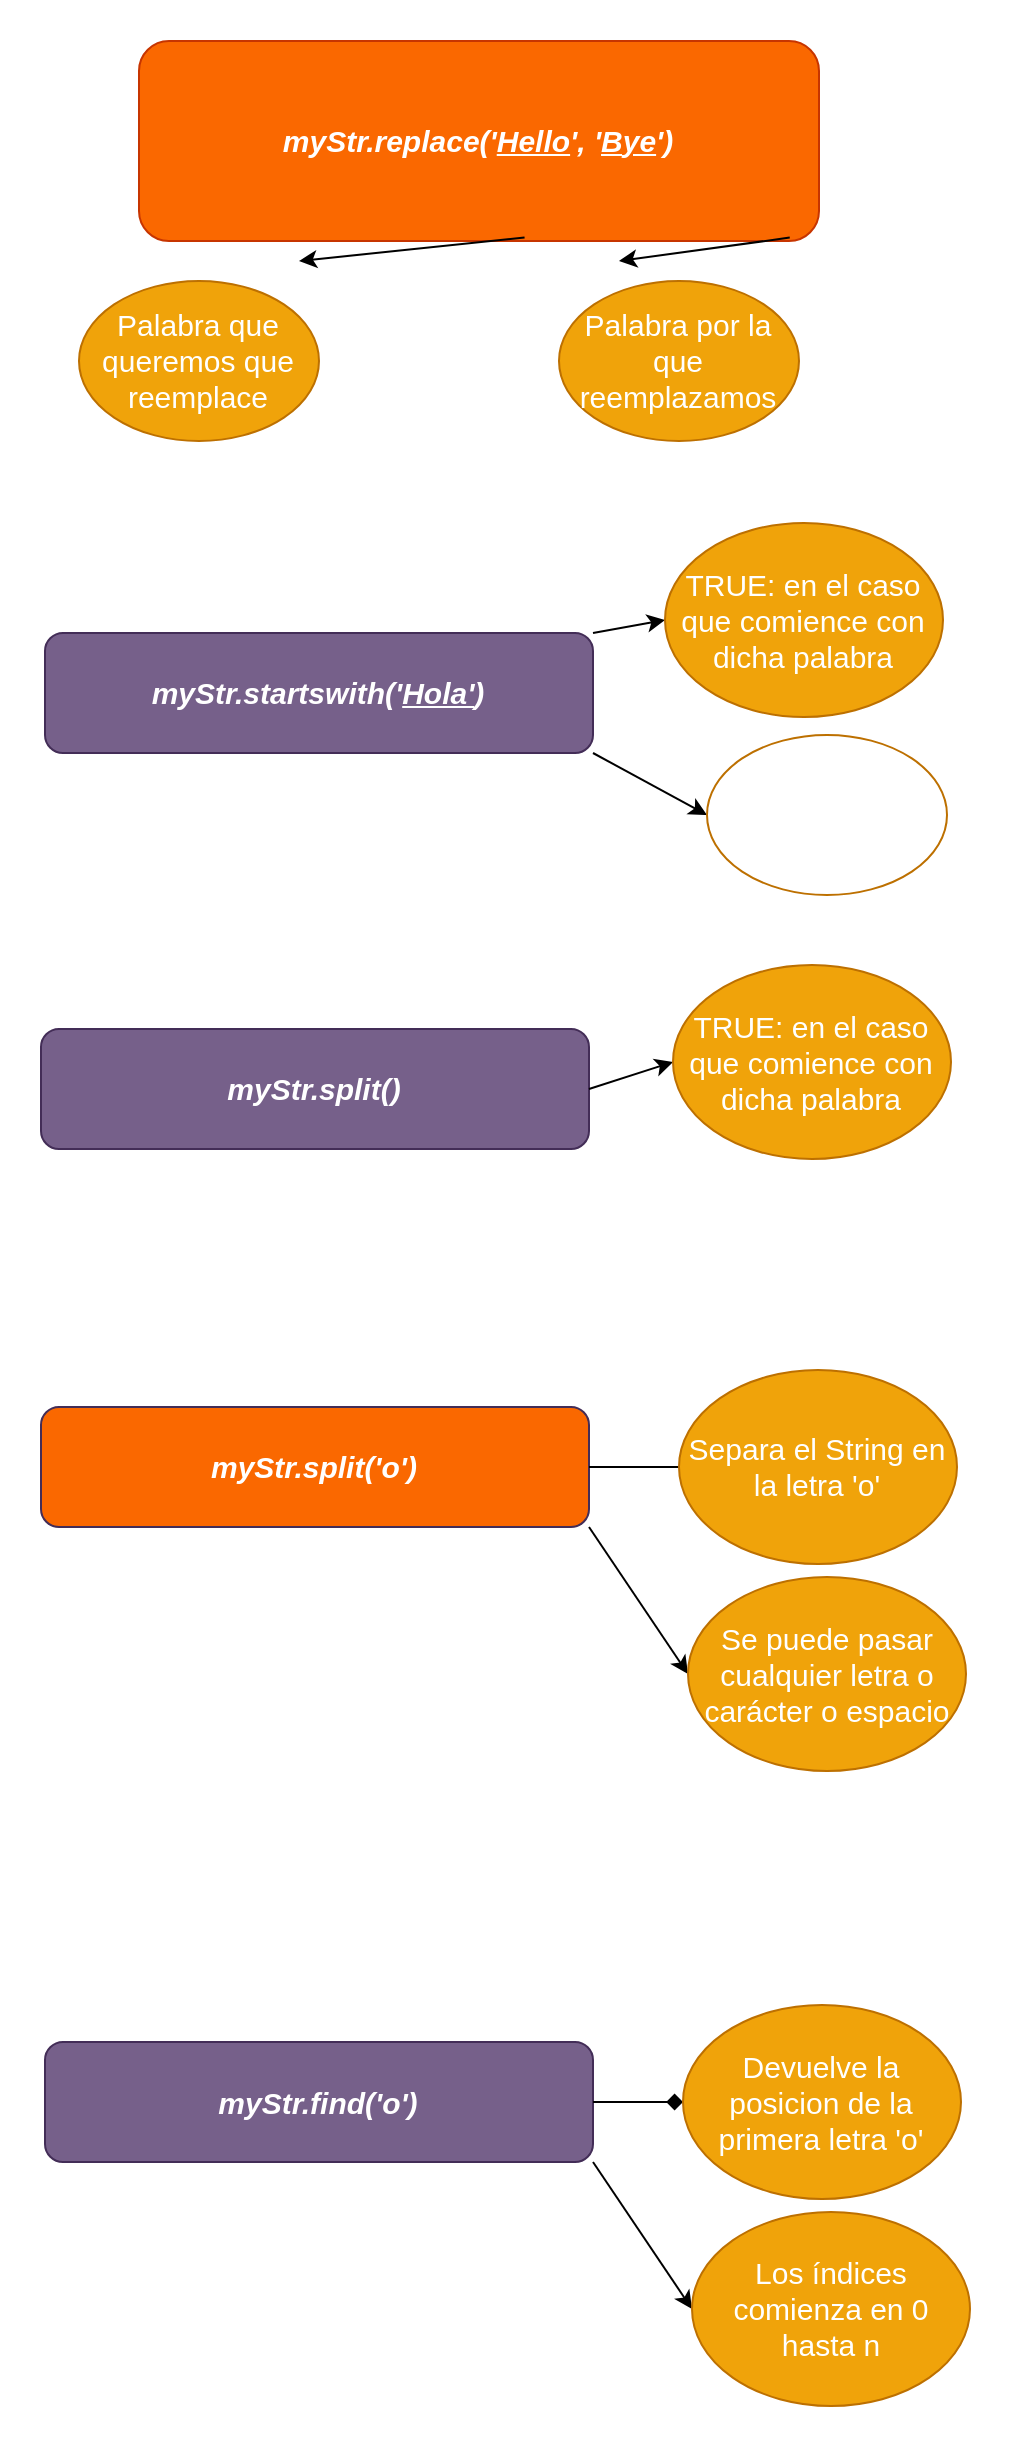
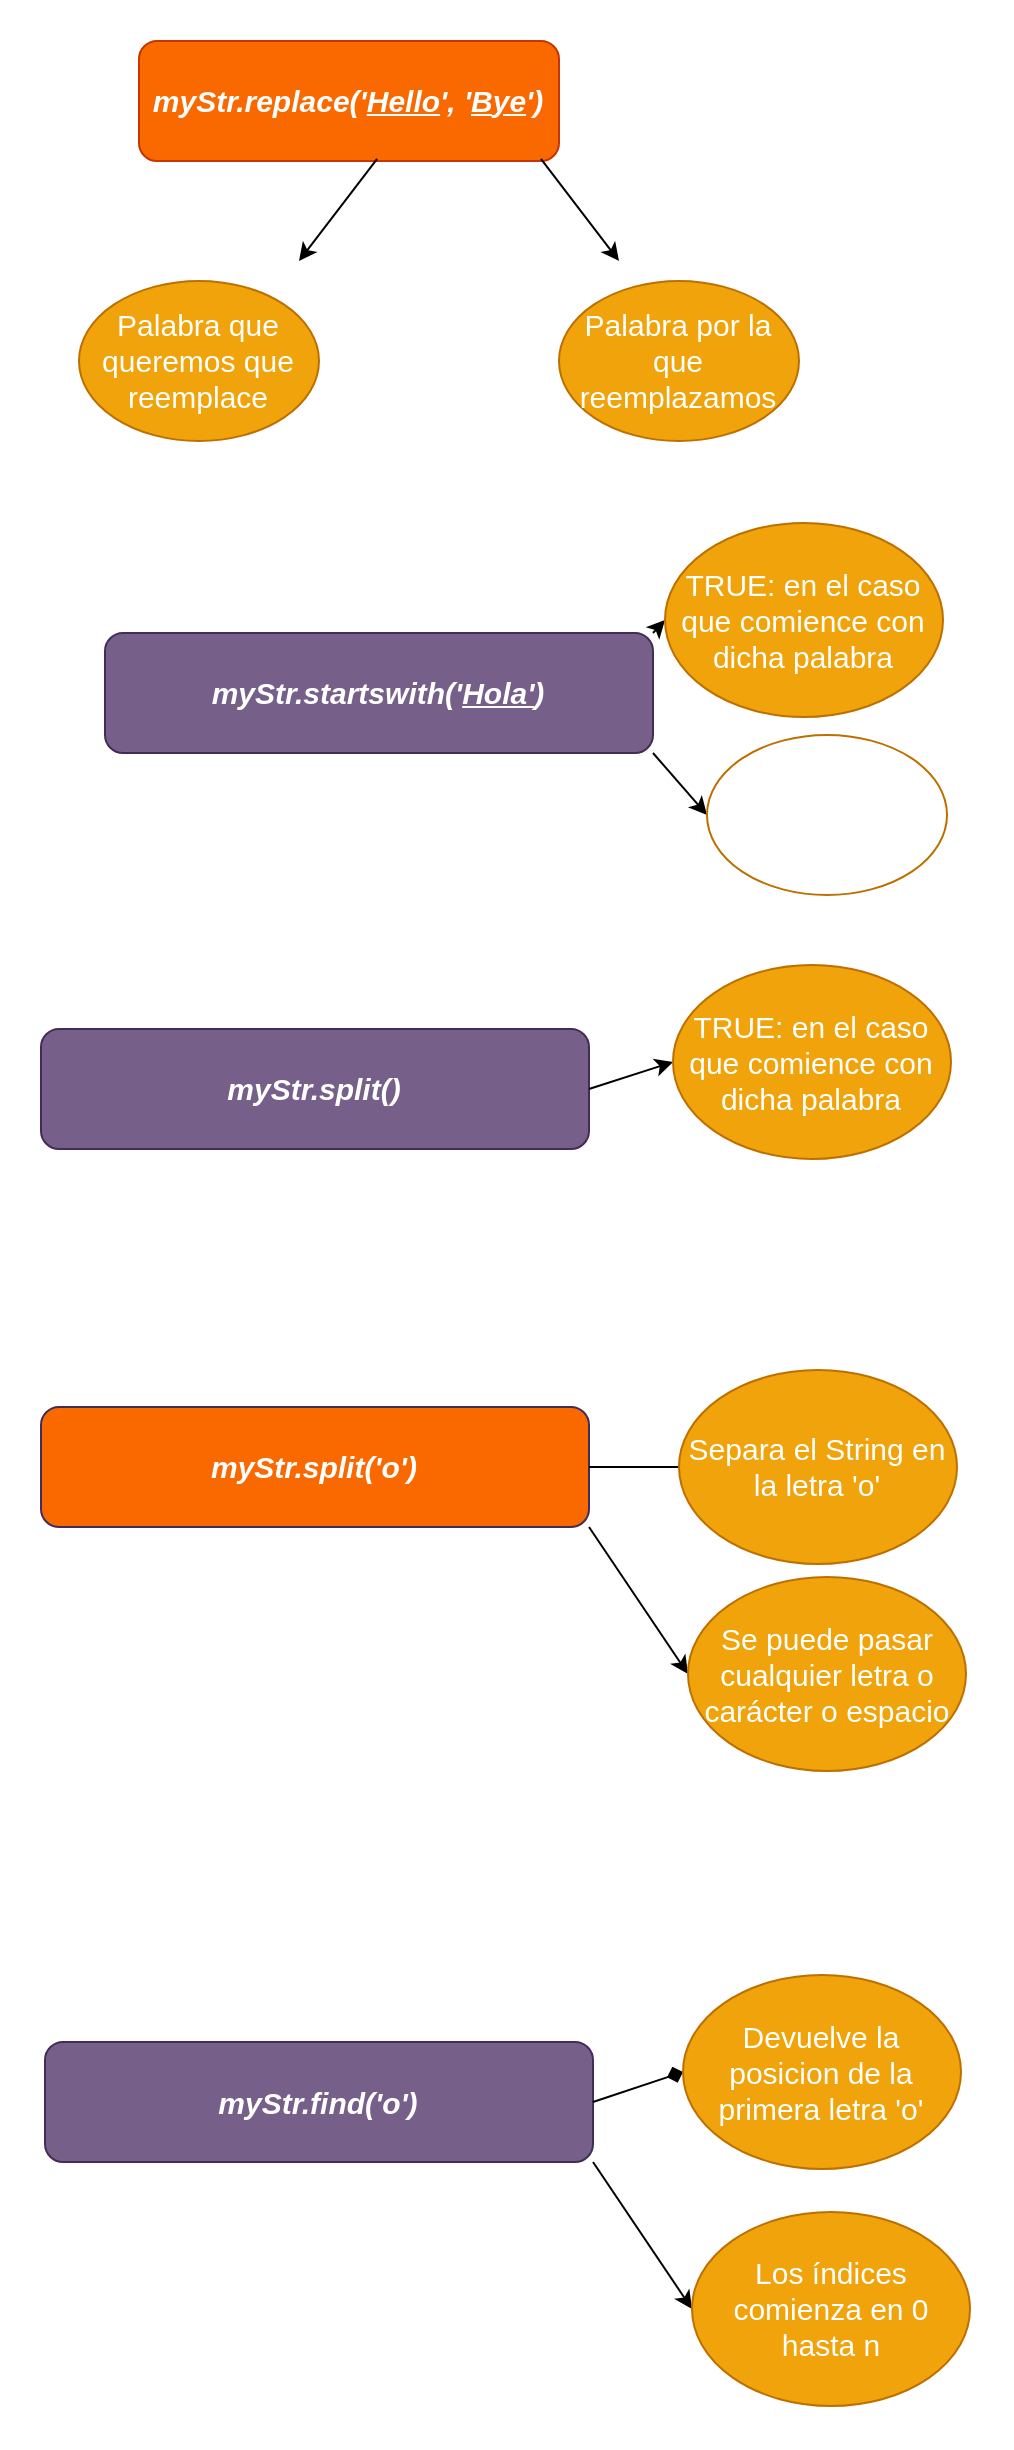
(479, 141) -> (349, 101)
(319, 693) -> (379, 693)
(822, 2102) -> (822, 2072)
